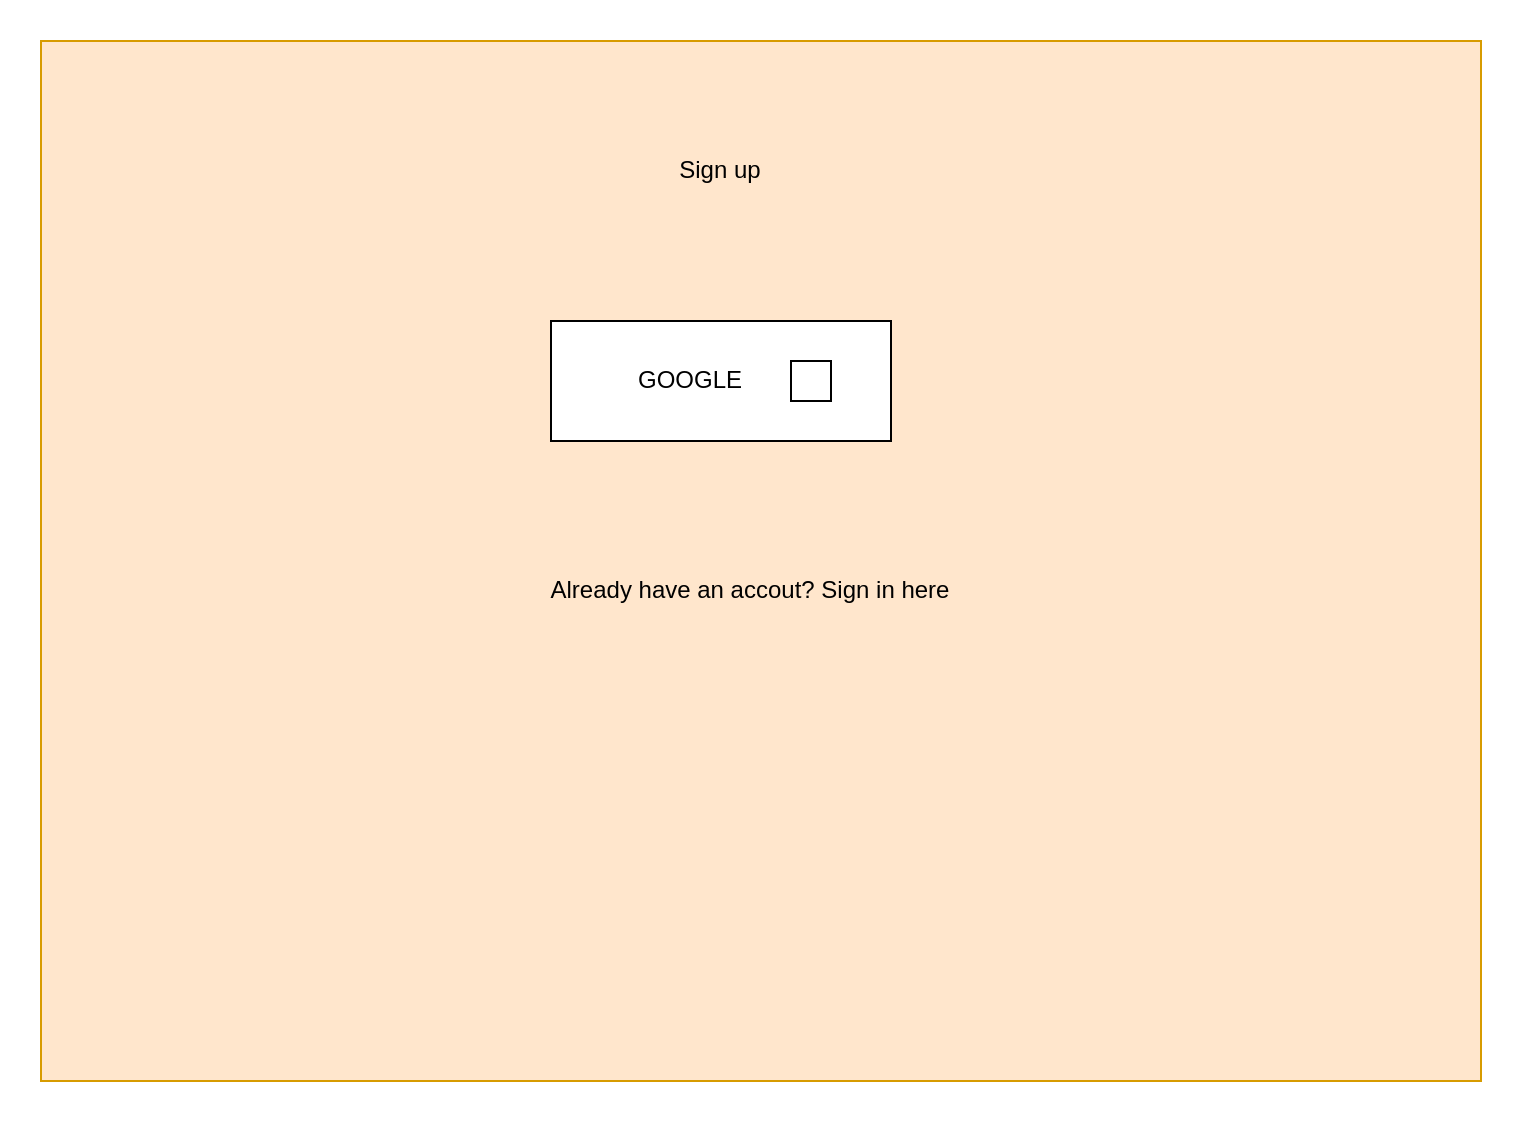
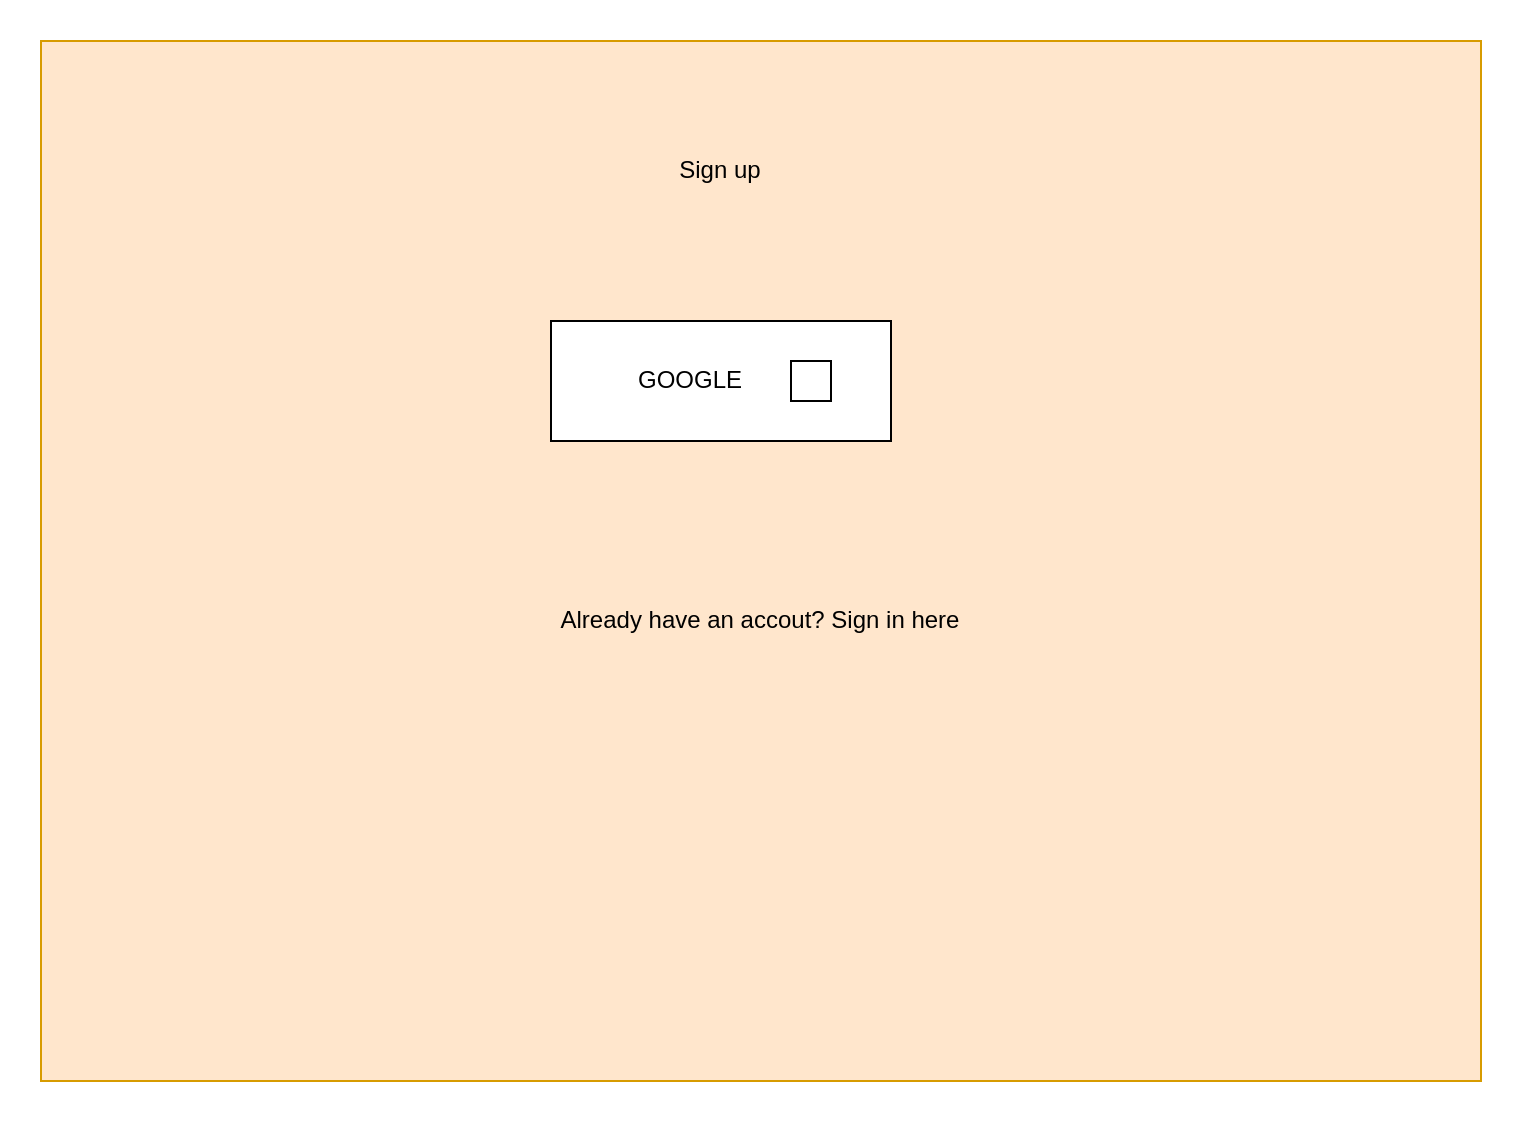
(751, 591) -> (761, 621)
